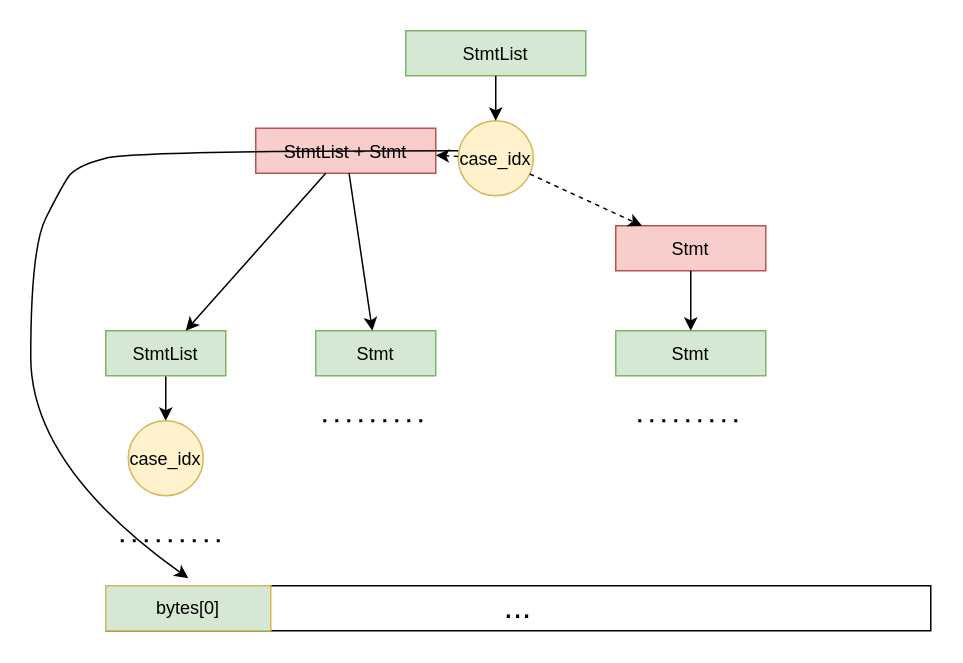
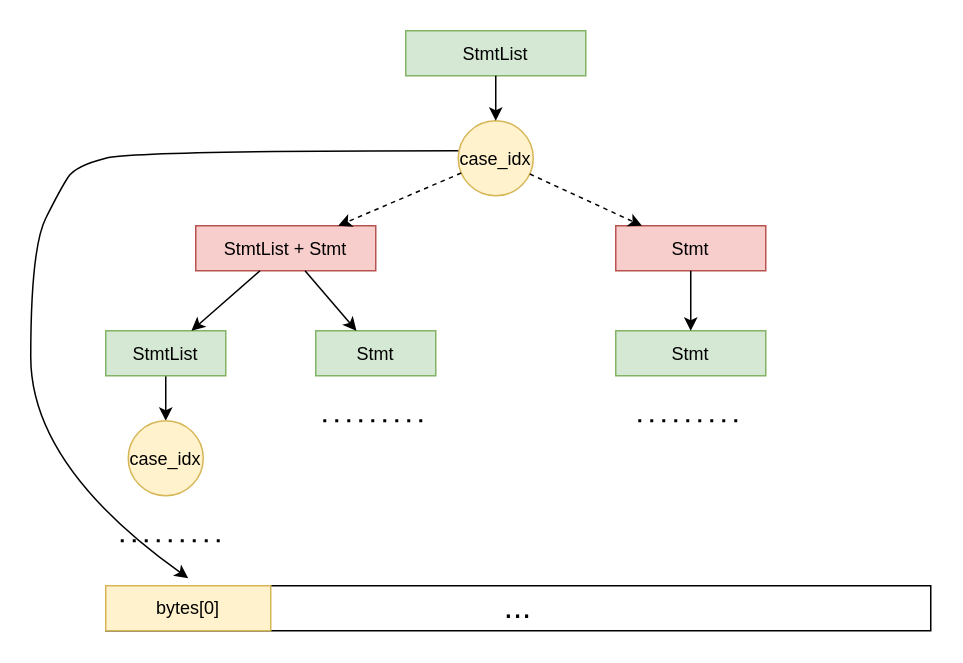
(346, 151) -> (286, 248)
(188, 608) -> (188, 608)
